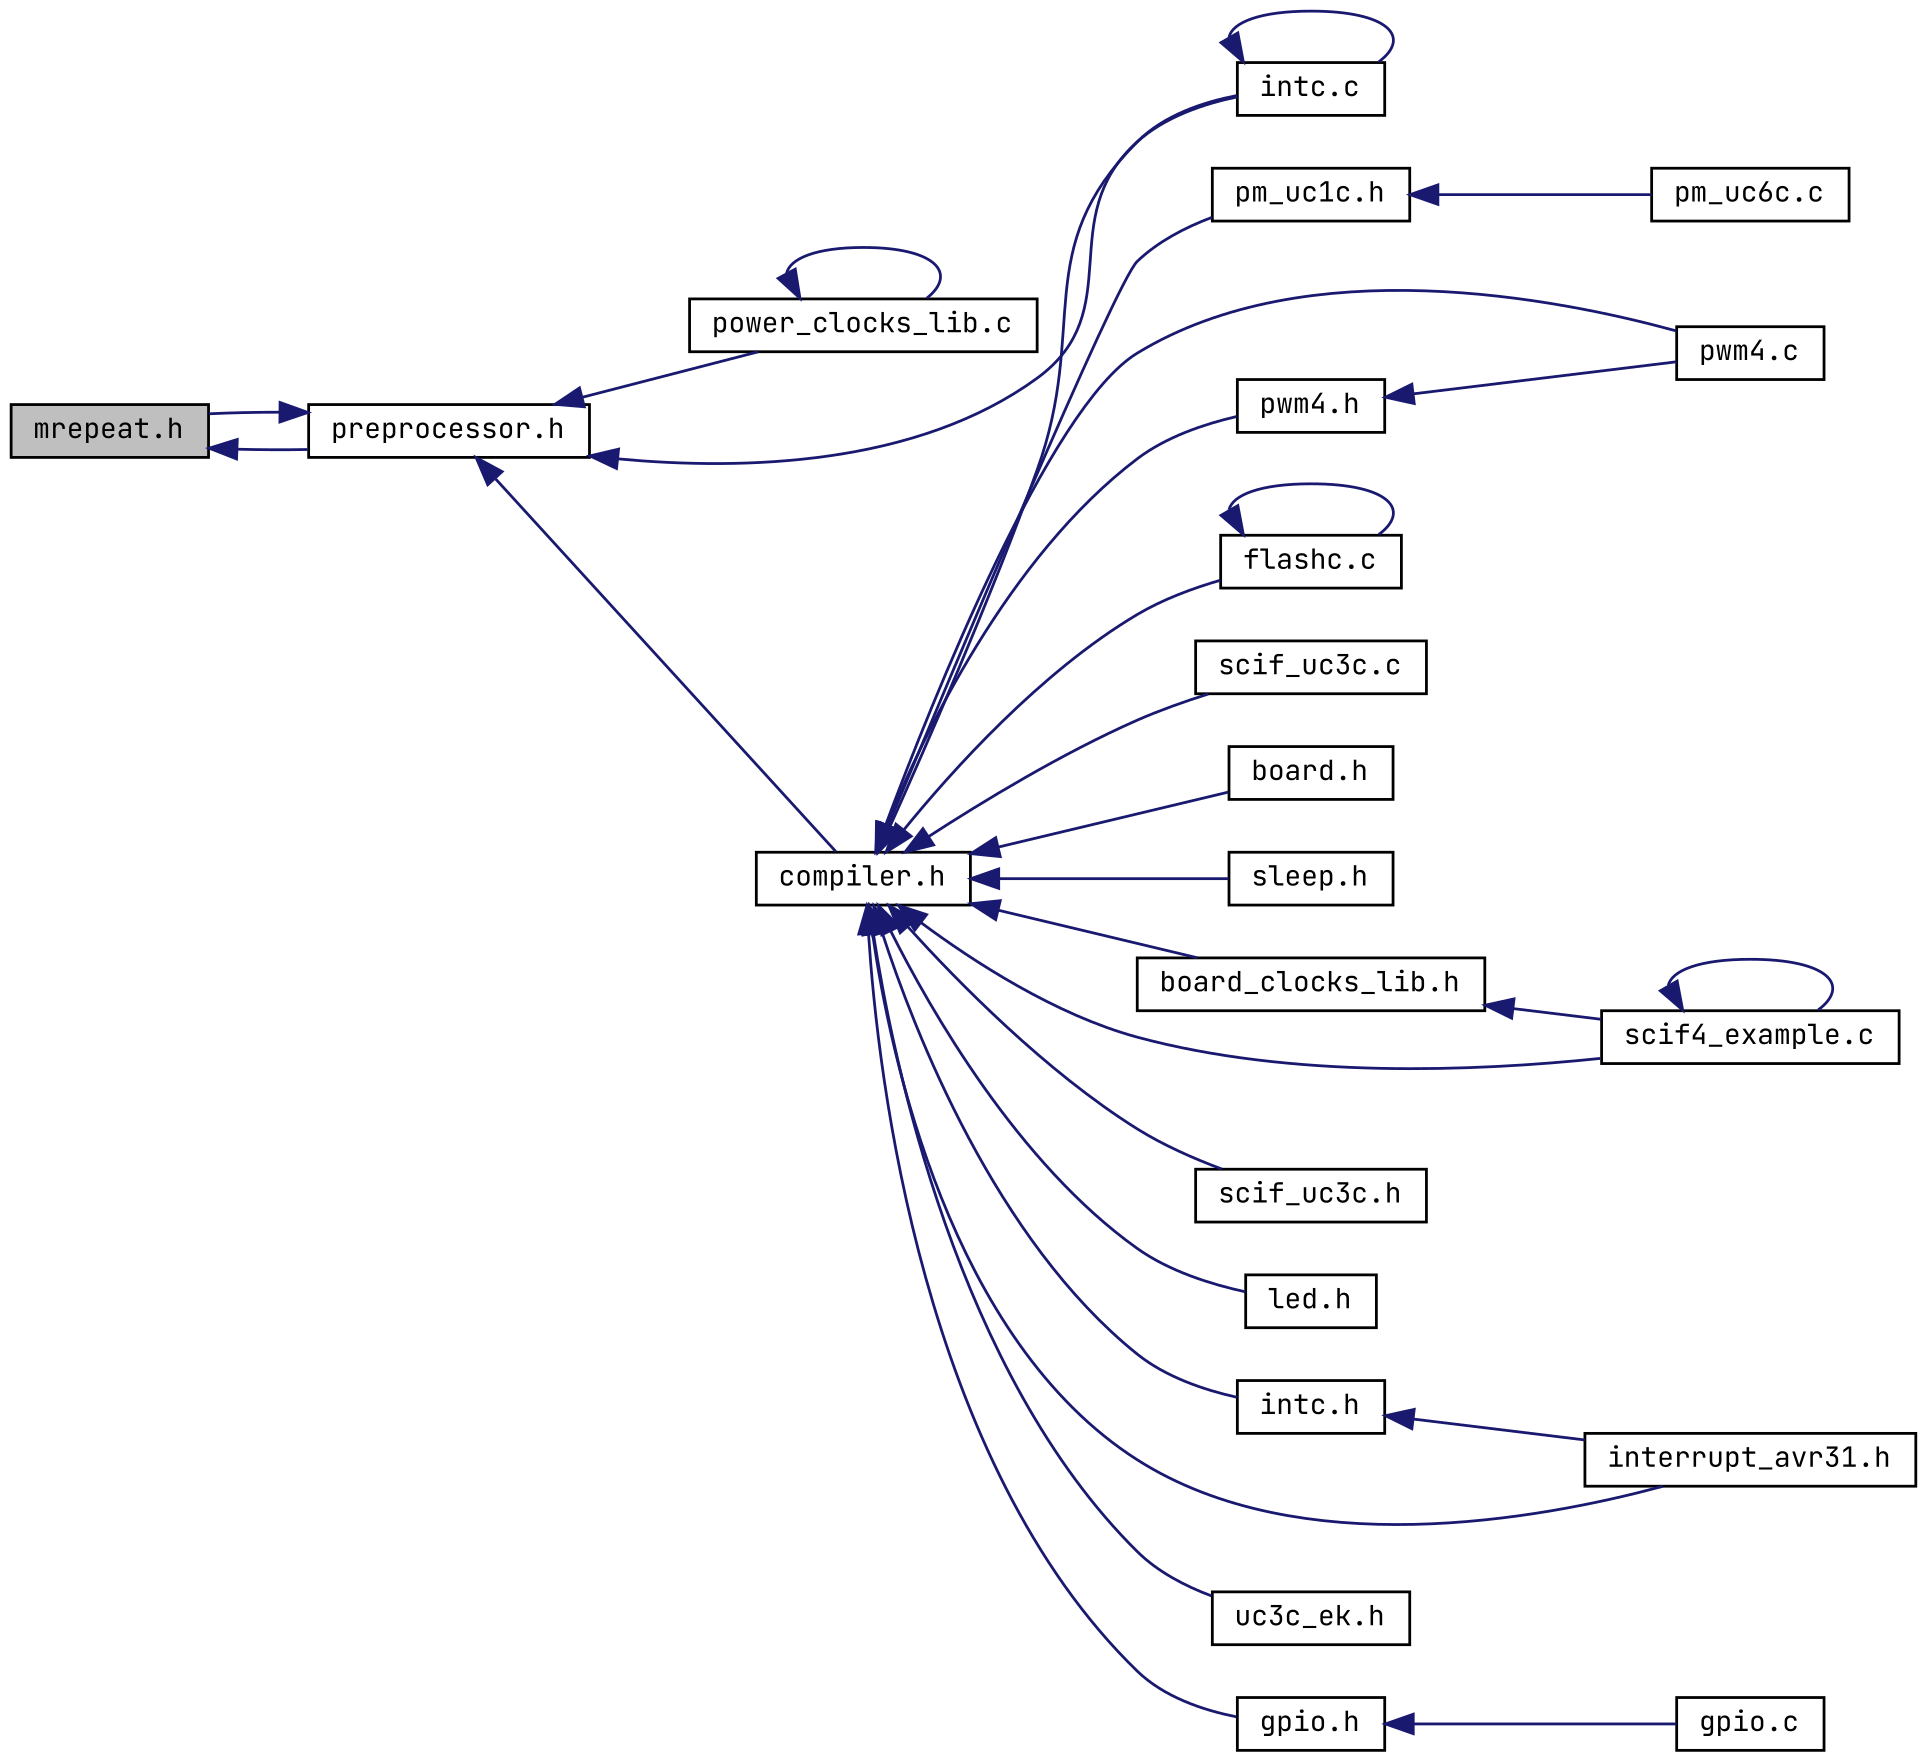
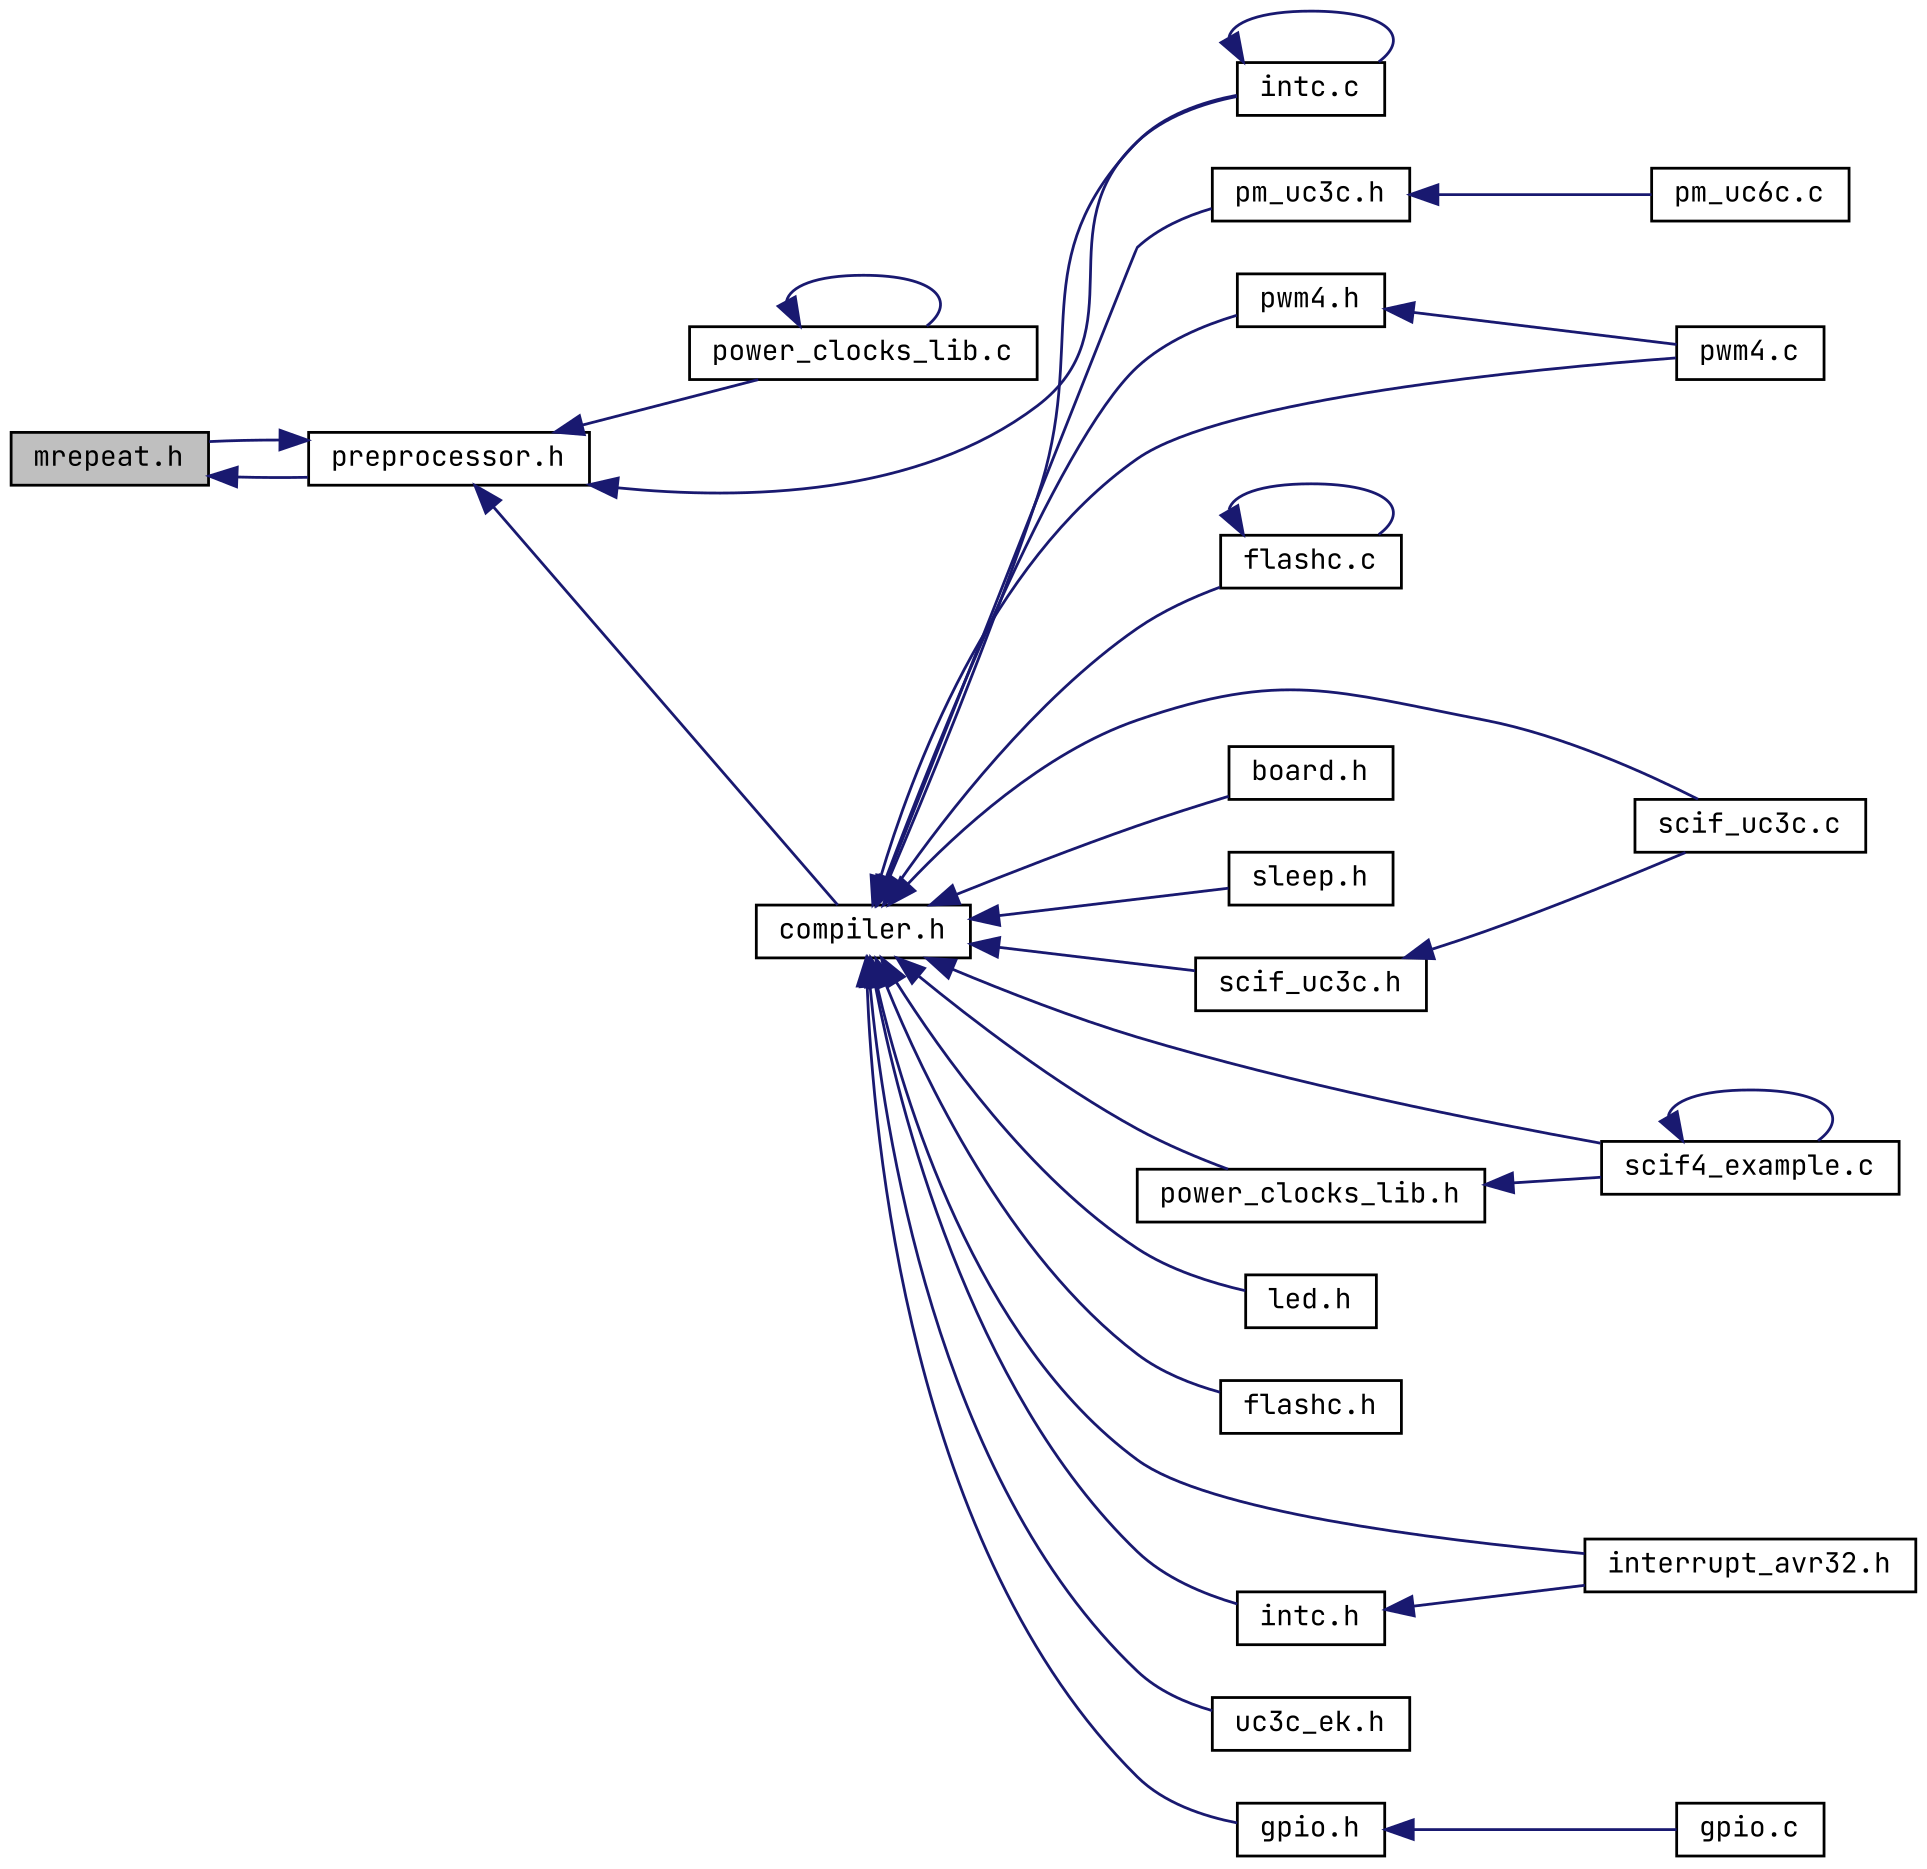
(1311, 195) -> (1311, 195)
none -> (1560, 903)
(1311, 984) -> (1311, 1196)
none -> (1311, 1407)
(1750, 1460) -> (1750, 1565)
